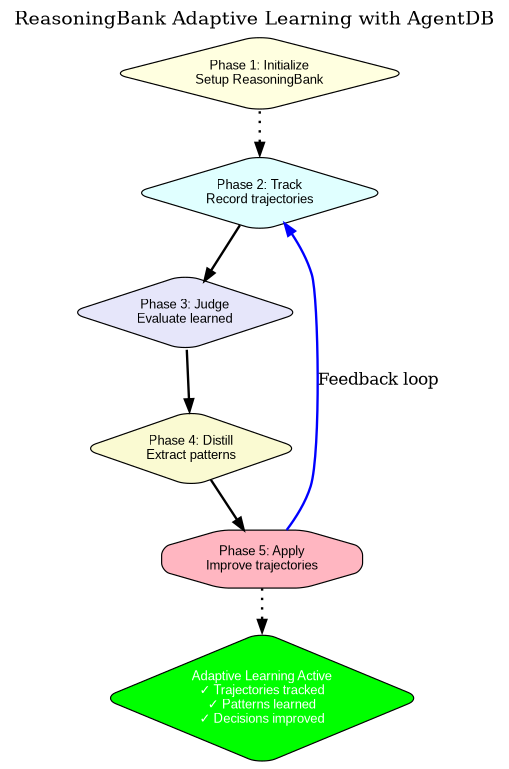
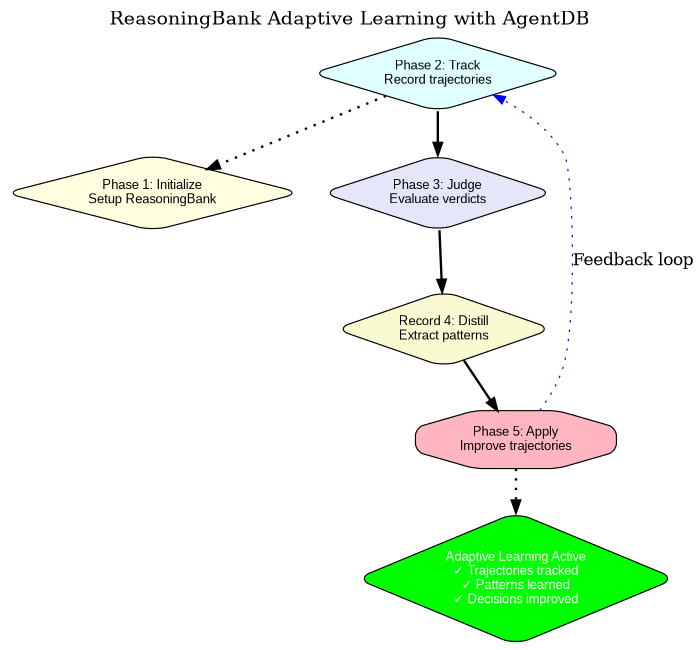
(260, 127) -> (302, 130)
(185, 312) -> (438, 193)
(318, 383) -> (572, 245)
(191, 448) -> (444, 329)
